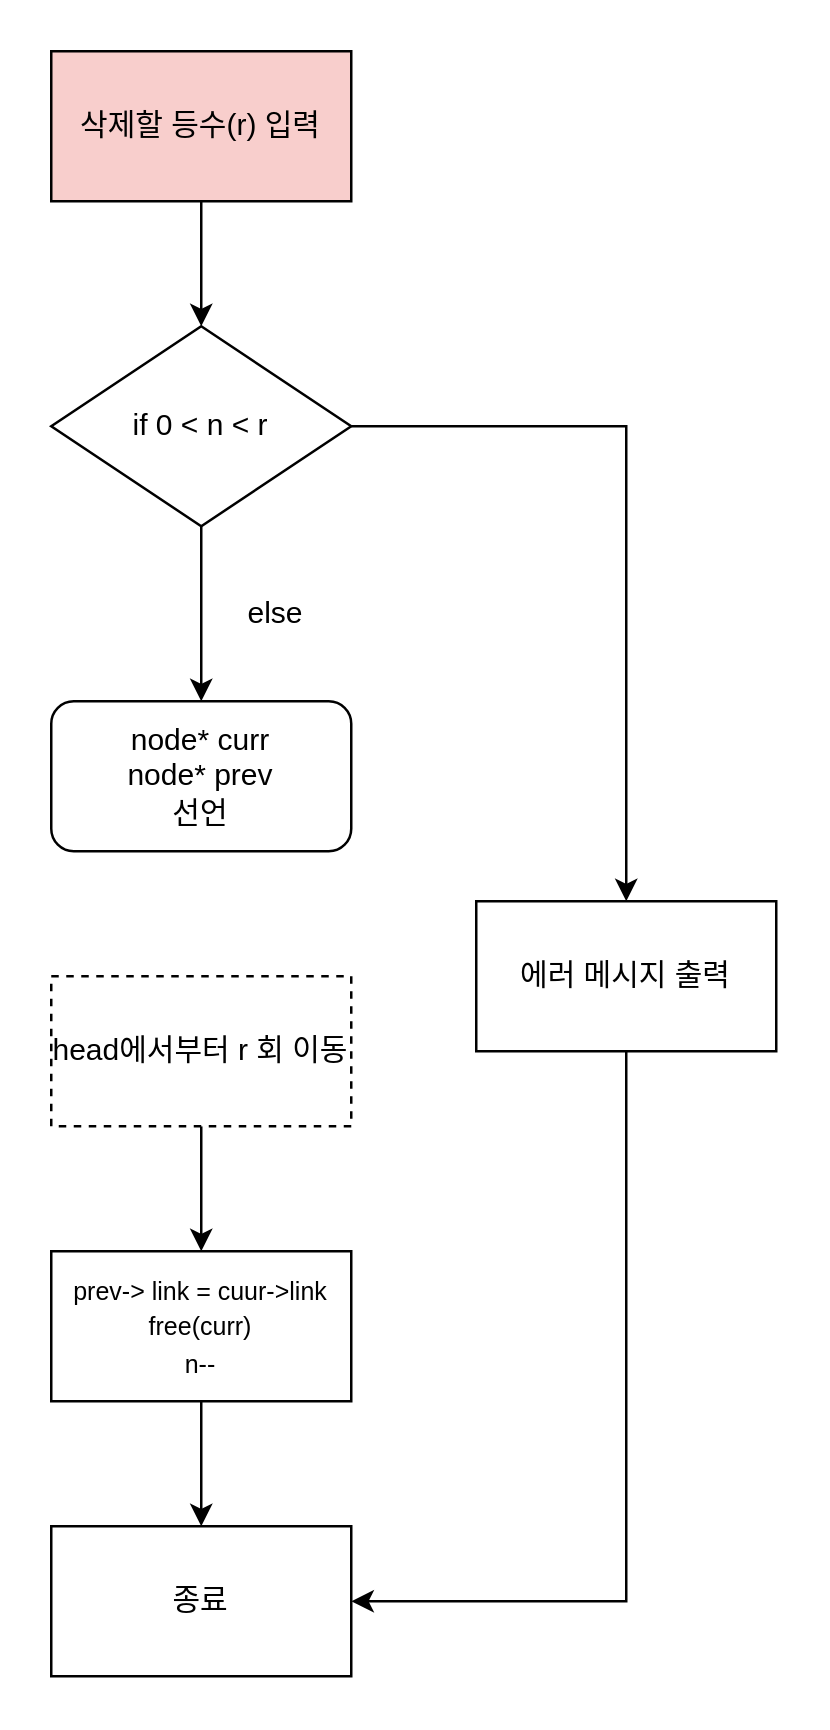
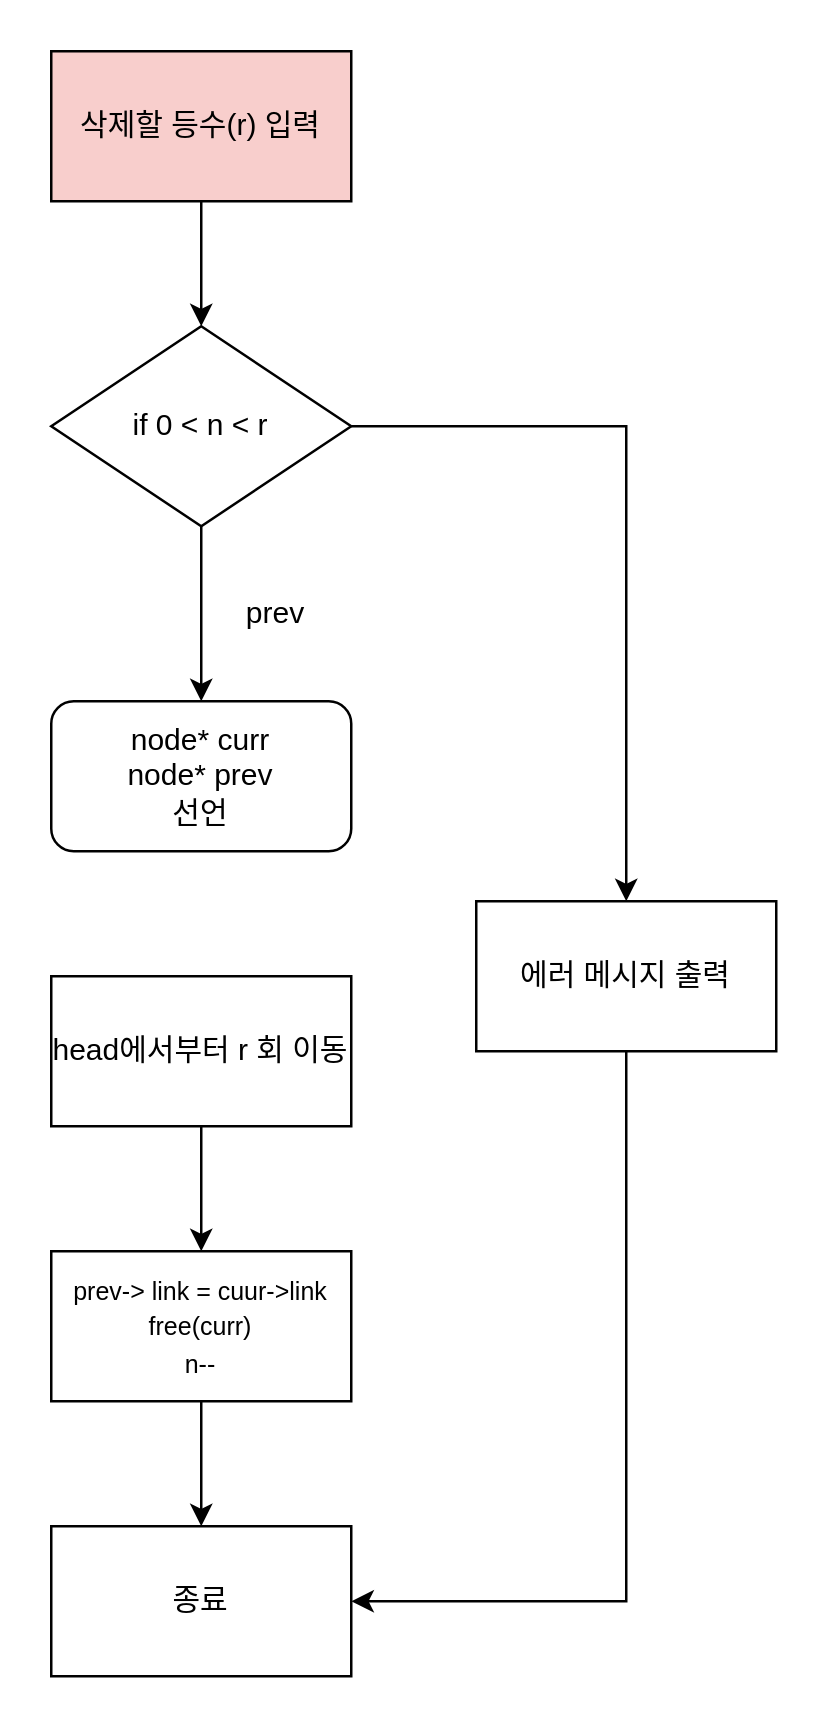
(276, 614) -> (276, 614)
(201, 1051) -> (201, 1051)
